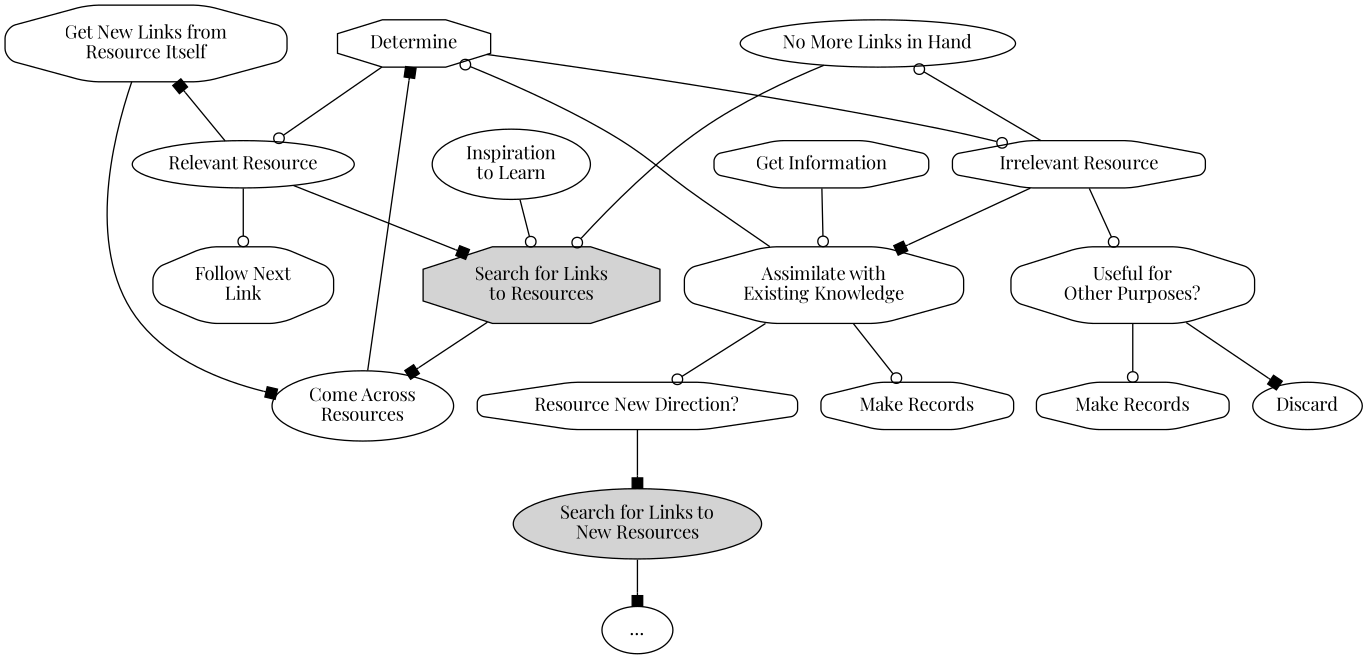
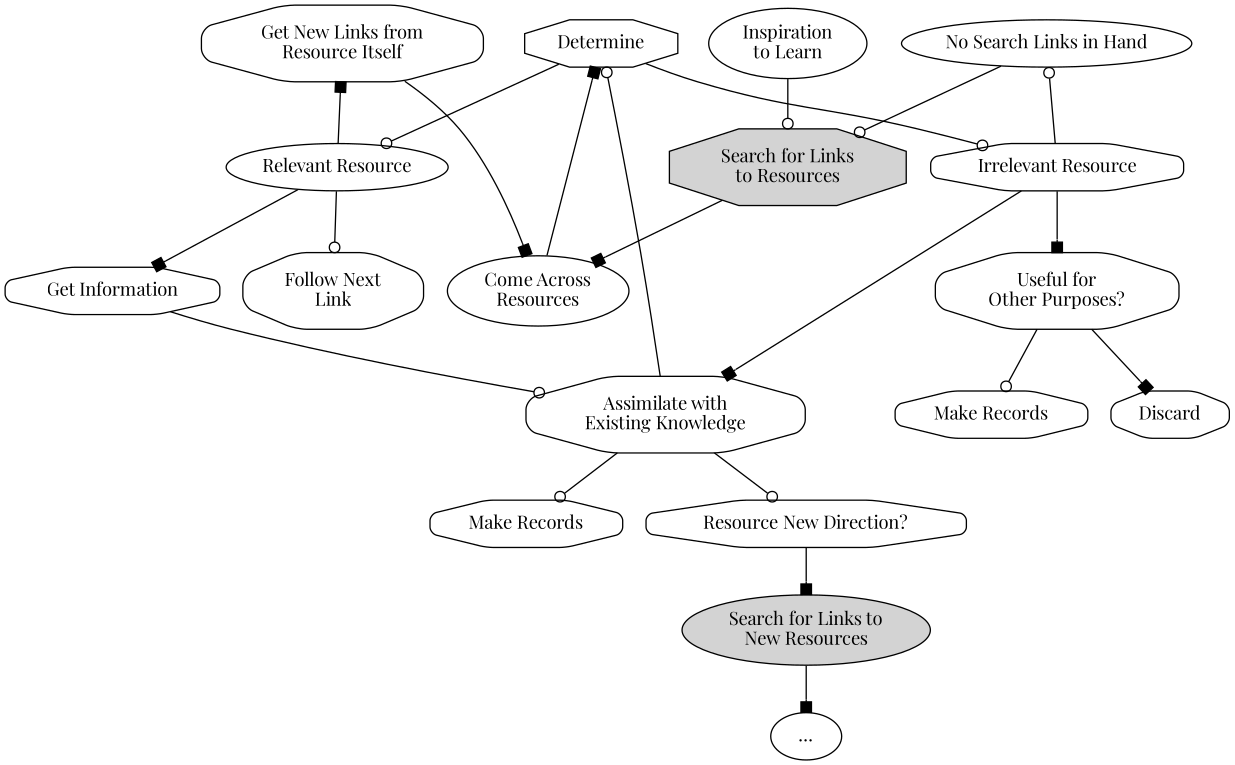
(878, 43) -> (1047, 43)
(1100, 213) -> (1057, 215)
(374, 218) -> (232, 225)
(1308, 406) -> (1170, 415)
